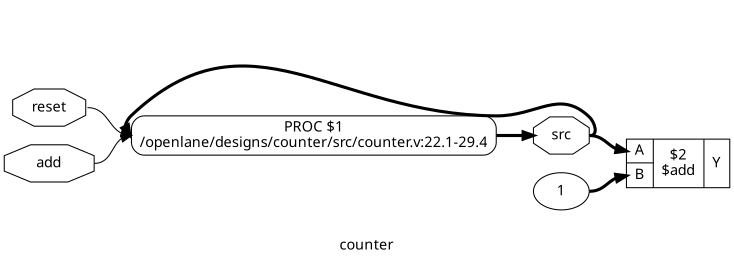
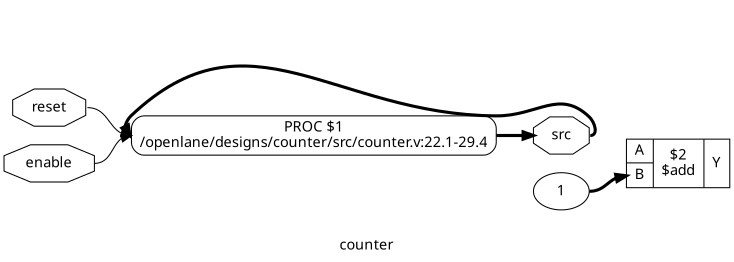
(604, 140) -> none
(49, 163) -> (49, 163)
